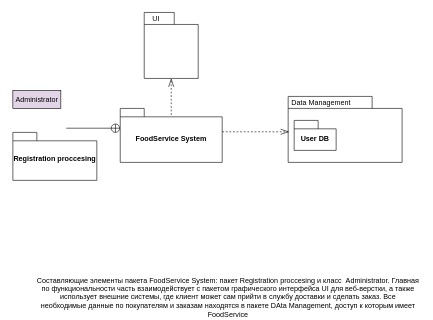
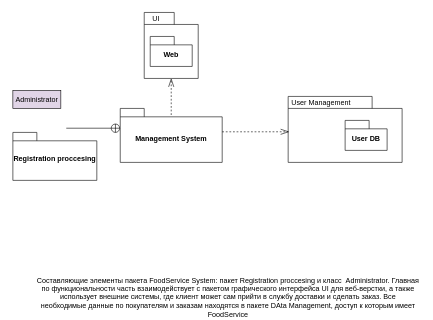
none -> (171, 51)
(321, 102) -> (321, 102)
(315, 135) -> (366, 135)
(171, 138) -> (171, 138)
